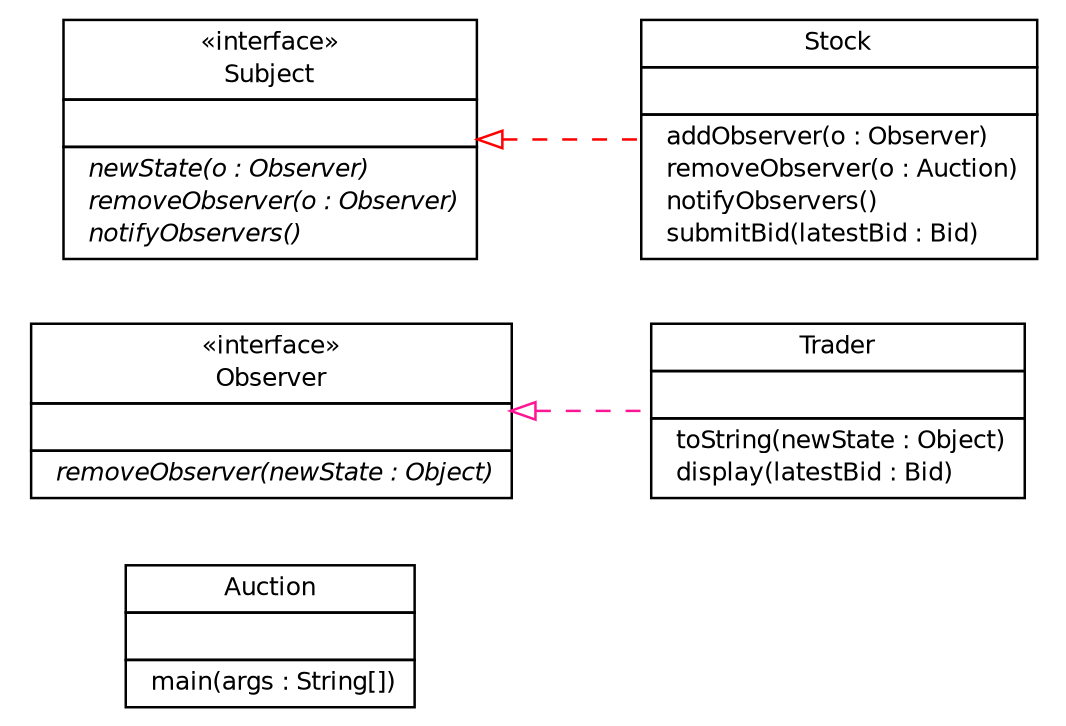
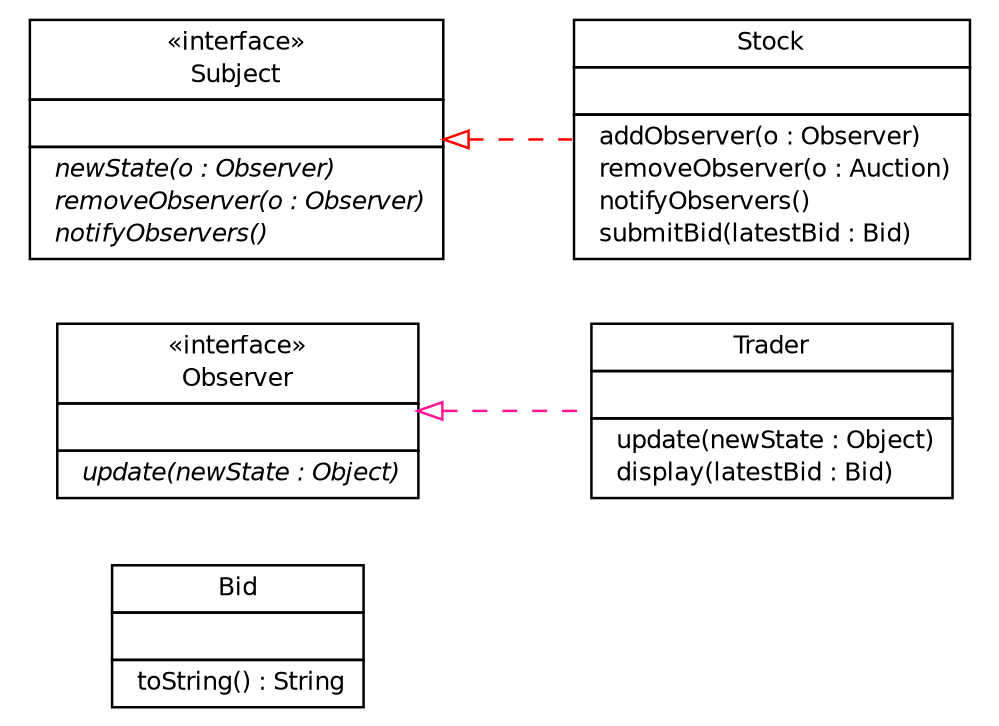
(838, 441) -> (772, 441)
(271, 473) -> (238, 473)
none -> (237, 635)
(270, 635) -> none
